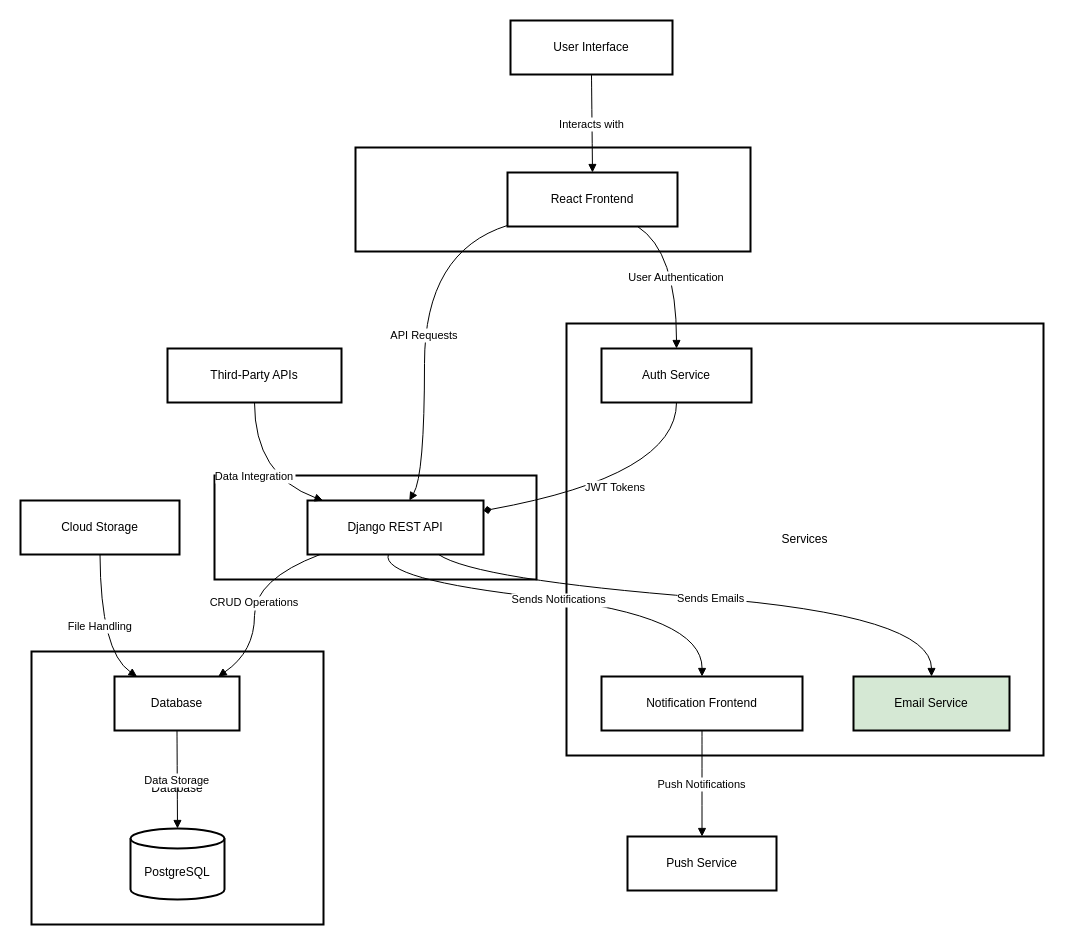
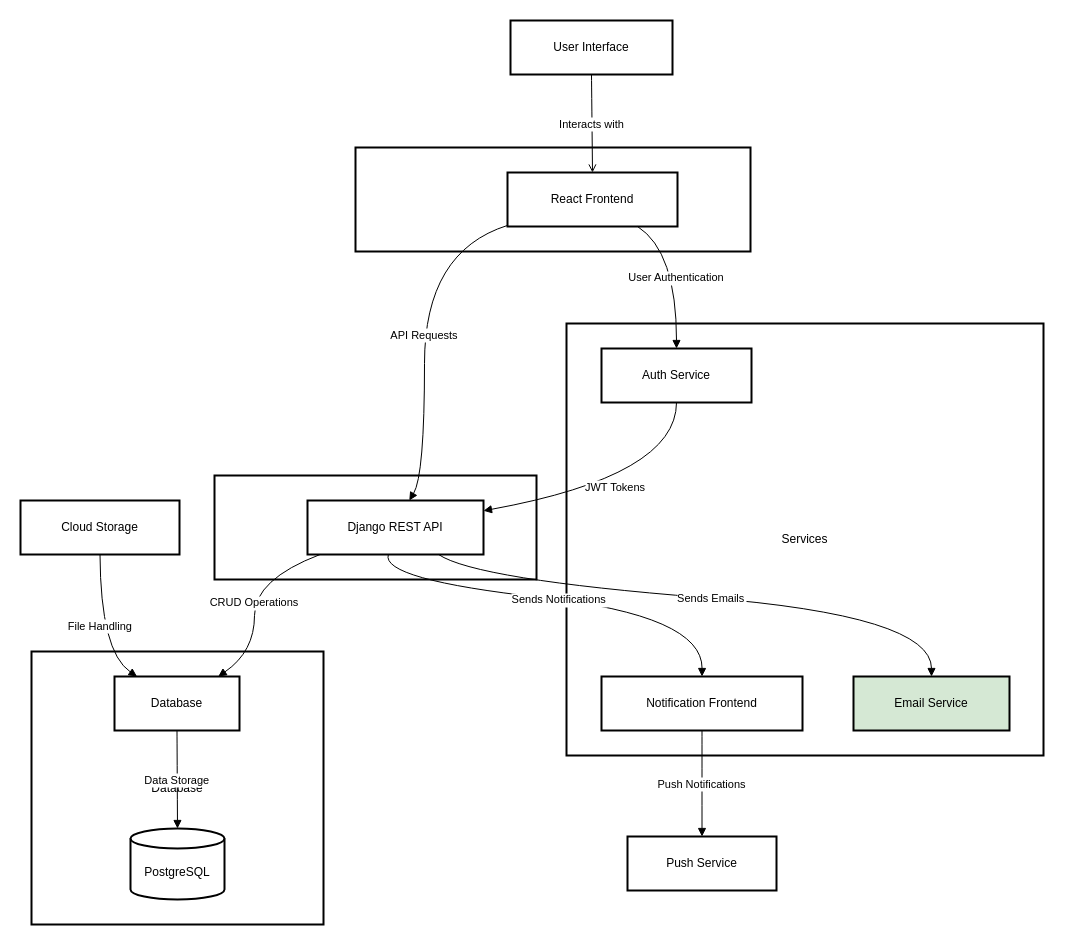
(592, 163) -> (592, 165)
(255, 376) -> none
(268, 460) -> none
(492, 509) -> (492, 509)
